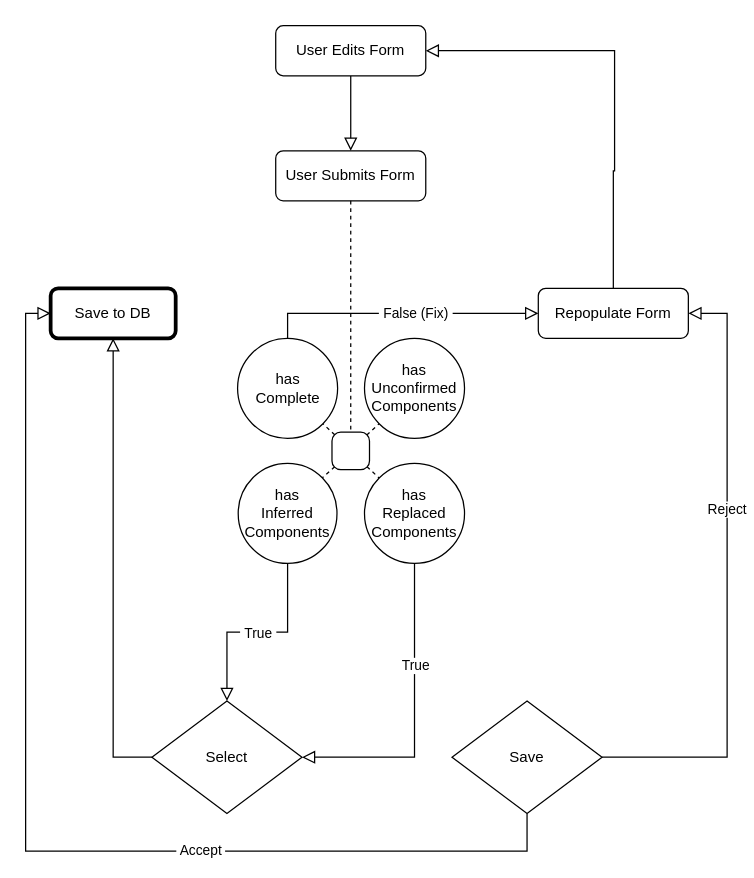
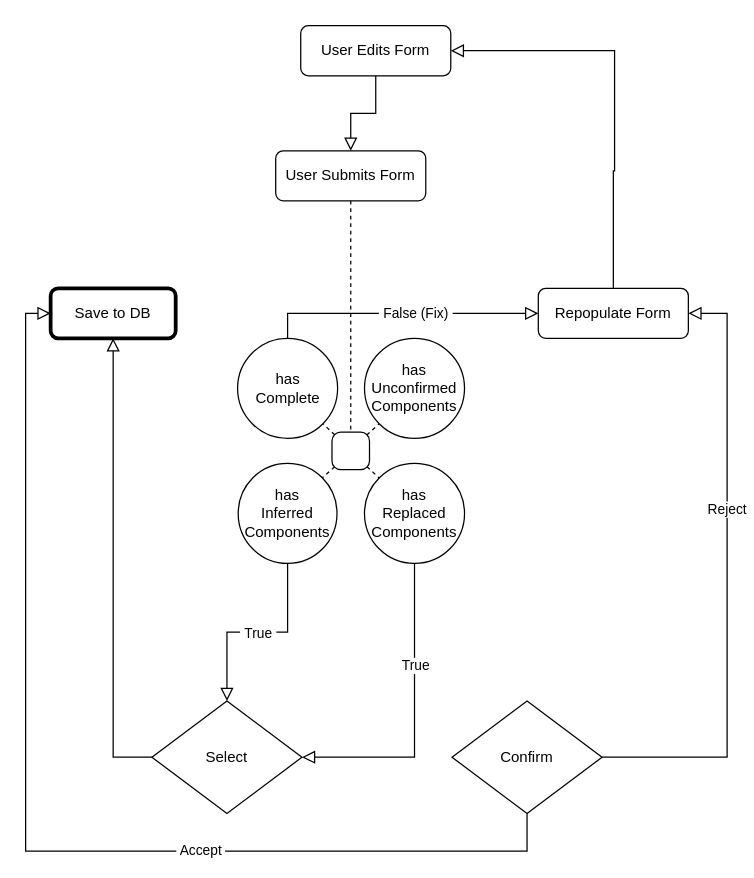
(351, 51) -> (376, 51)
(527, 757) -> (527, 757)
